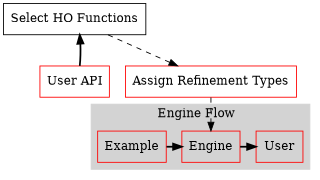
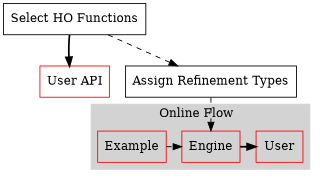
(80, 55) -> (69, 46)
(211, 82) -> (211, 82)
(201, 114) -> (201, 114)
(170, 147) -> (170, 147)
